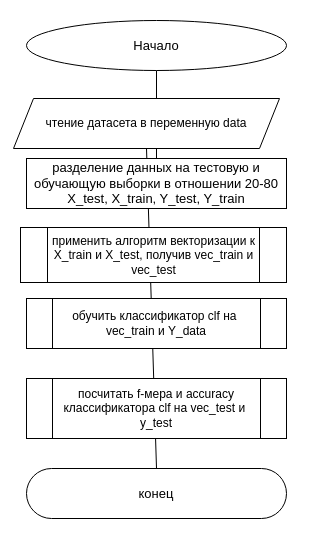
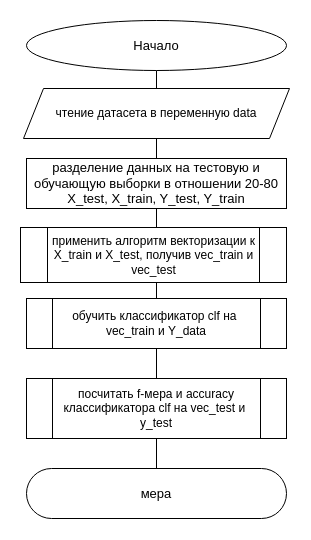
(147, 124) -> (157, 114)
(157, 494) -> (157, 494)
